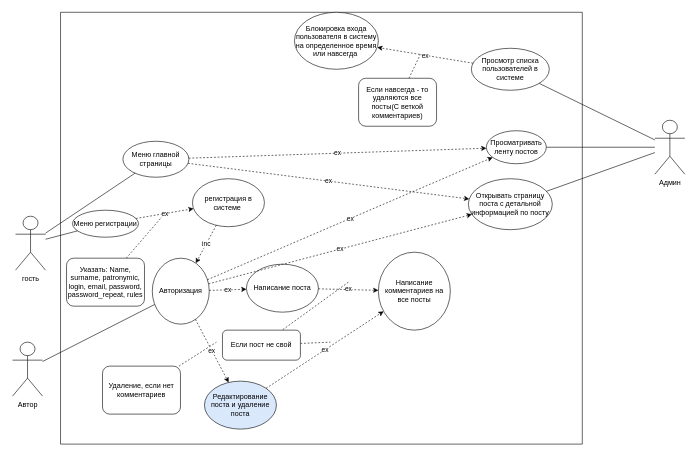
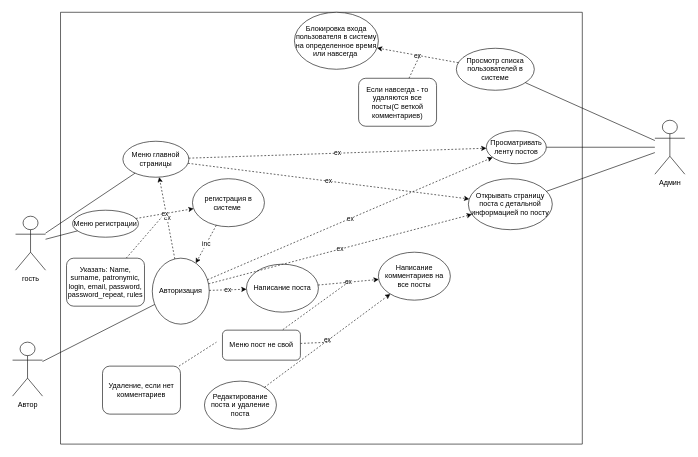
(510, 69) -> (495, 69)
(414, 291) -> (414, 276)
(261, 345) -> (261, 345)
(210, 348) -> (170, 234)
(240, 405) -> (240, 405)
